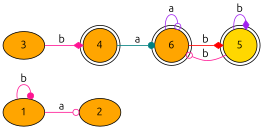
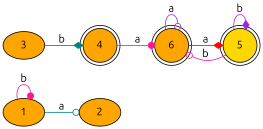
(206, 40) -> (206, 40)
(59, 45) -> (59, 45)
(133, 45) -> (133, 45)
(59, 112) -> (59, 112)
